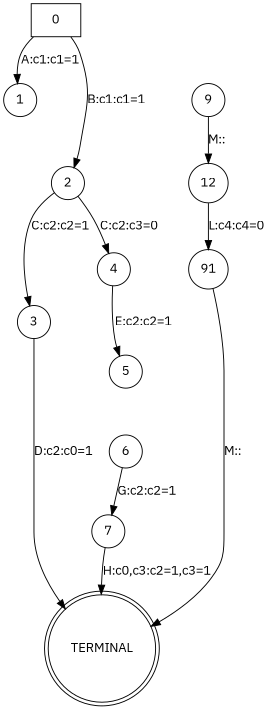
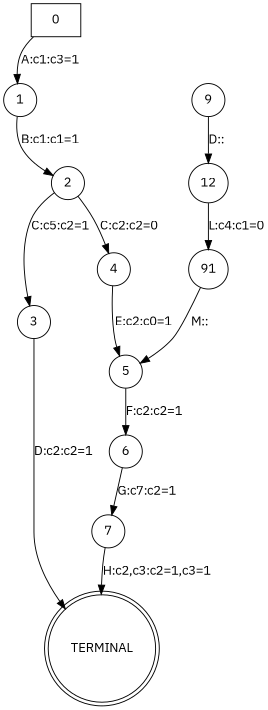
(50, 60) -> (50, 60)
(87, 97) -> (22, 148)
(217, 140) -> (217, 140)
(61, 226) -> (61, 226)
(129, 226) -> (129, 226)
(236, 226) -> (236, 226)
(144, 322) -> (144, 322)
none -> (126, 407)
(63, 451) -> (63, 451)
(224, 469) -> (180, 327)
(147, 491) -> (147, 491)
(157, 571) -> (157, 571)
